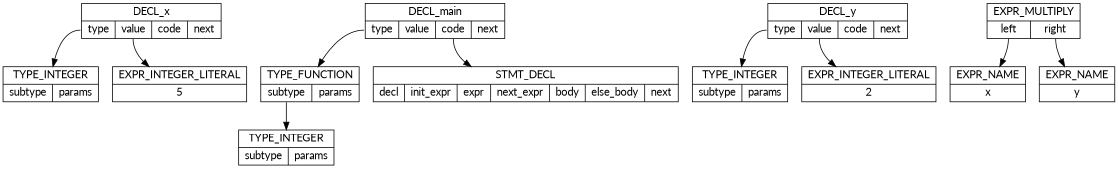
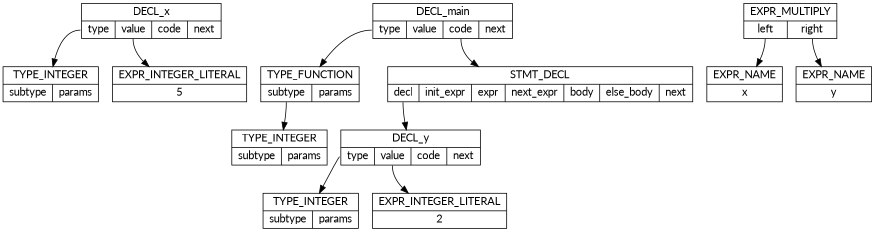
none -> (404, 112)
